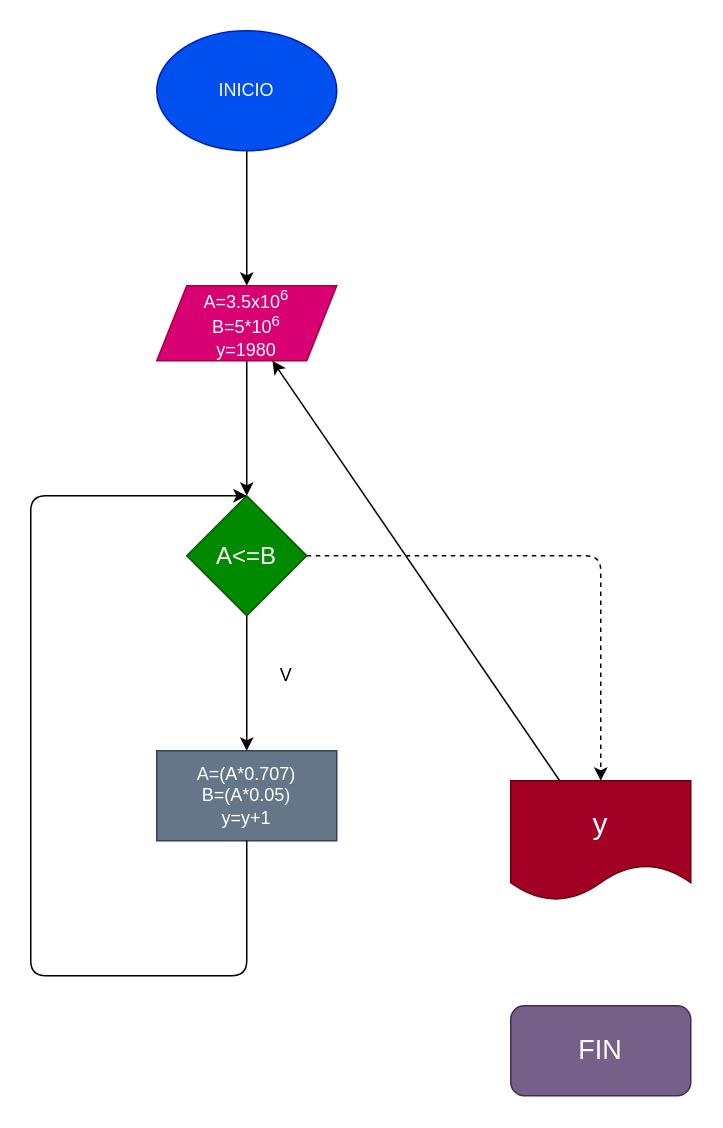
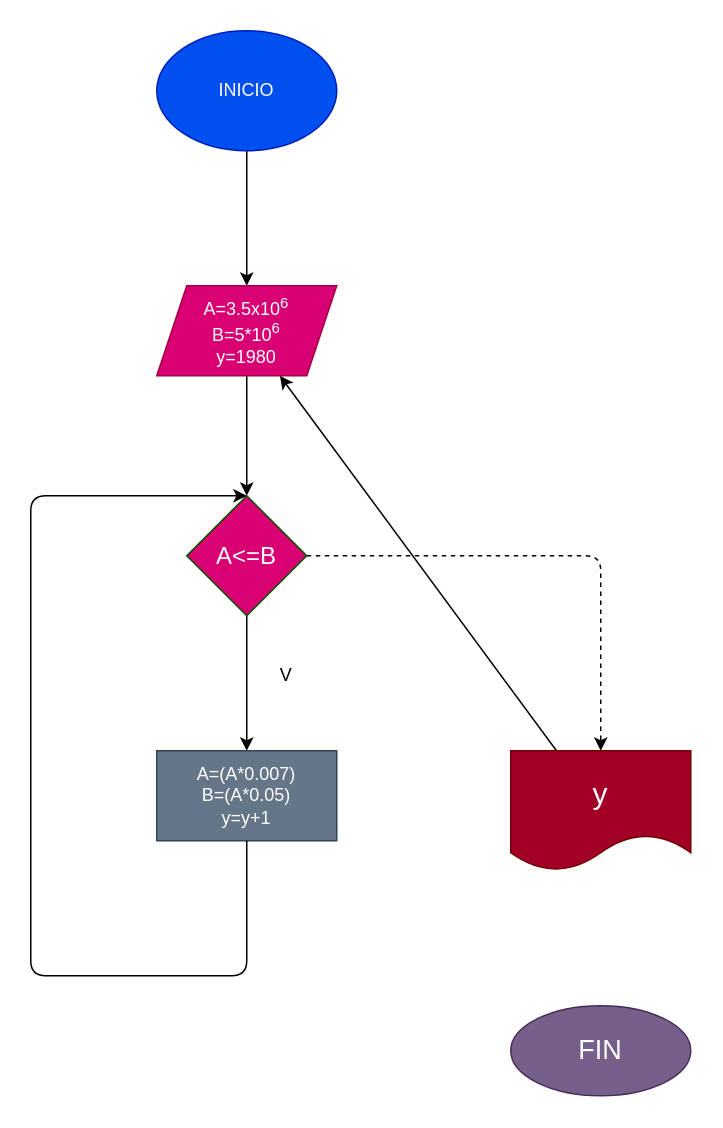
(247, 323) -> (247, 331)
(247, 556) -> (247, 556)
(247, 796) -> (247, 796)
(601, 841) -> (601, 811)
(601, 1051) -> (601, 1051)
